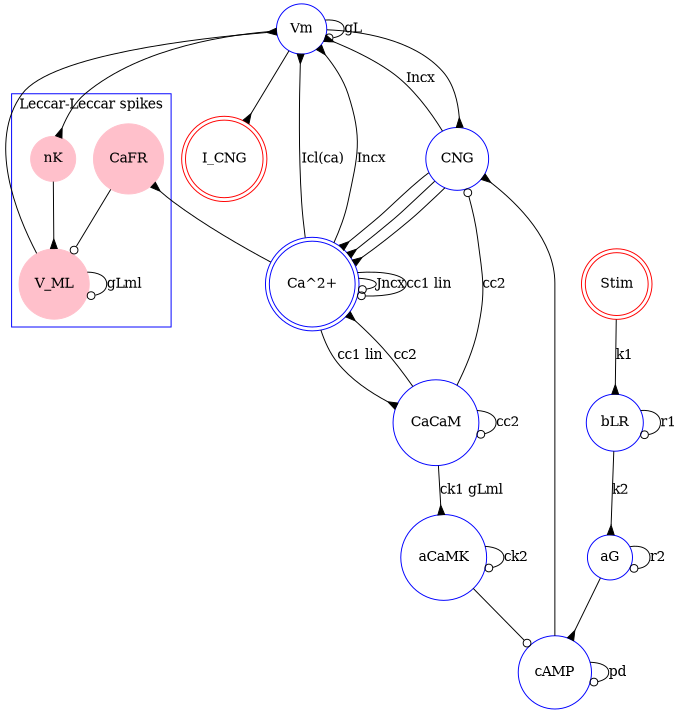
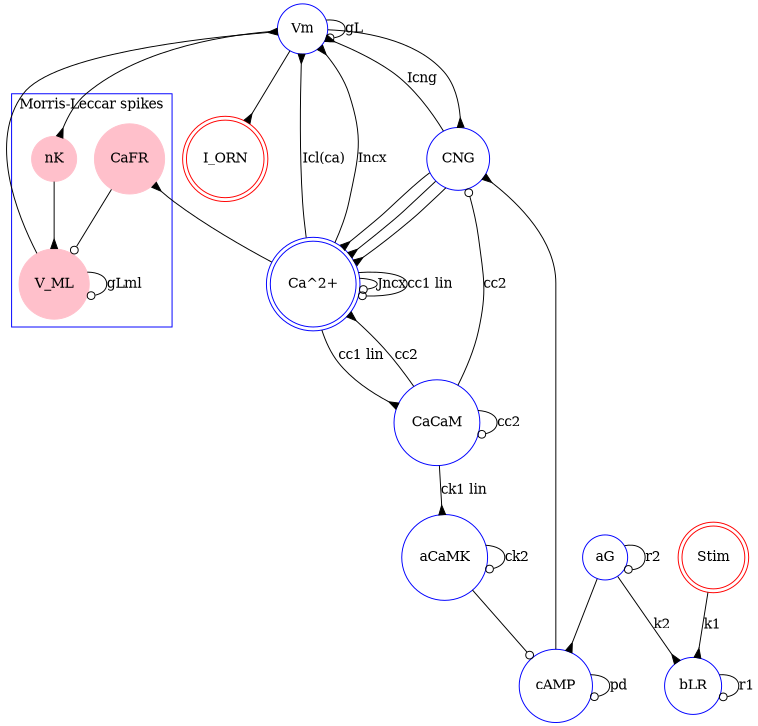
(421, 79) -> (422, 79)
(91, 105) -> (92, 105)
(224, 159) -> (225, 159)
(612, 488) -> (645, 615)
(472, 490) -> (464, 490)
